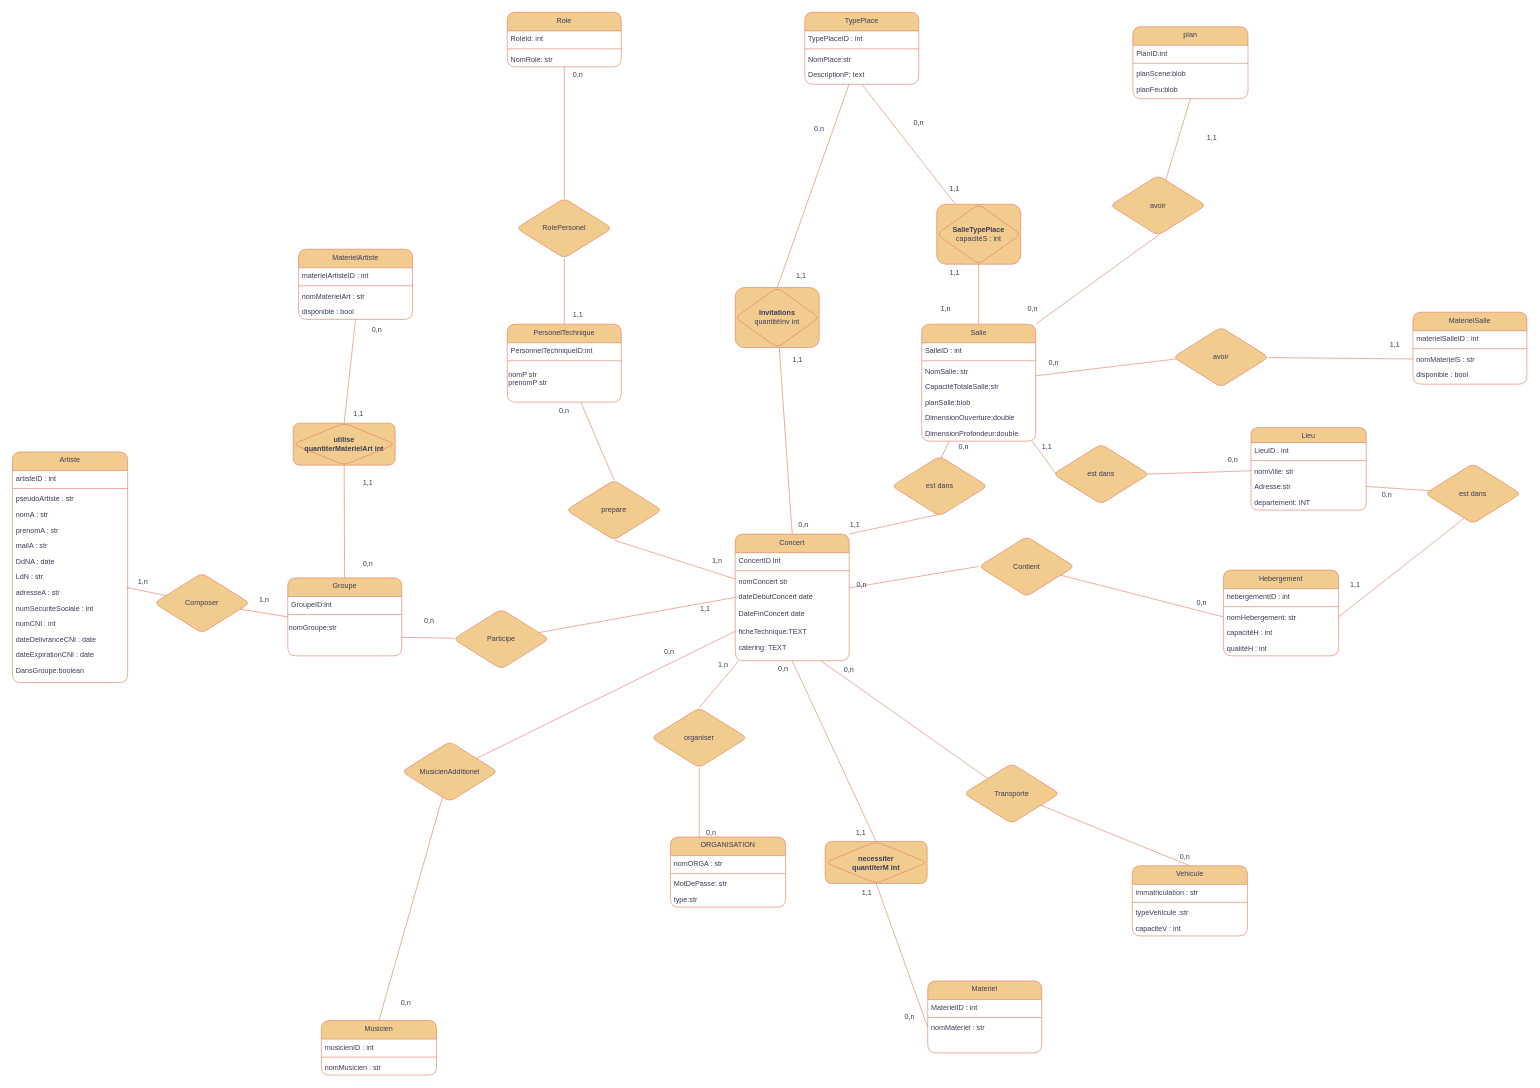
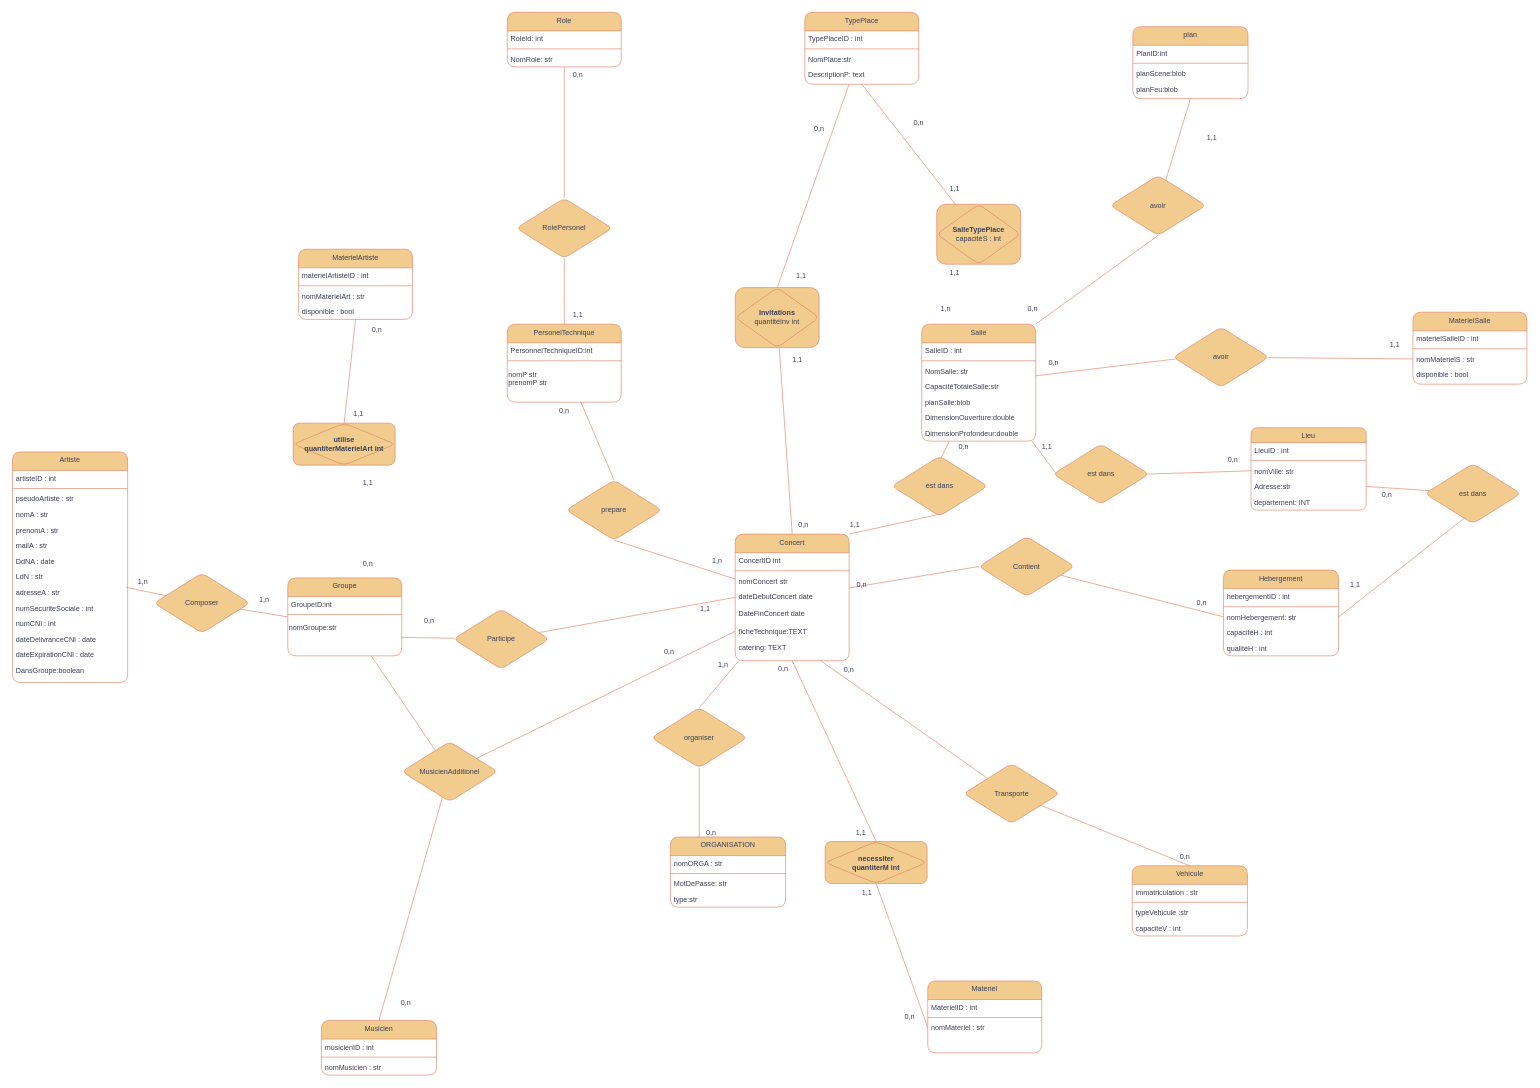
(979, 294) -> none
(344, 523) -> (404, 704)
